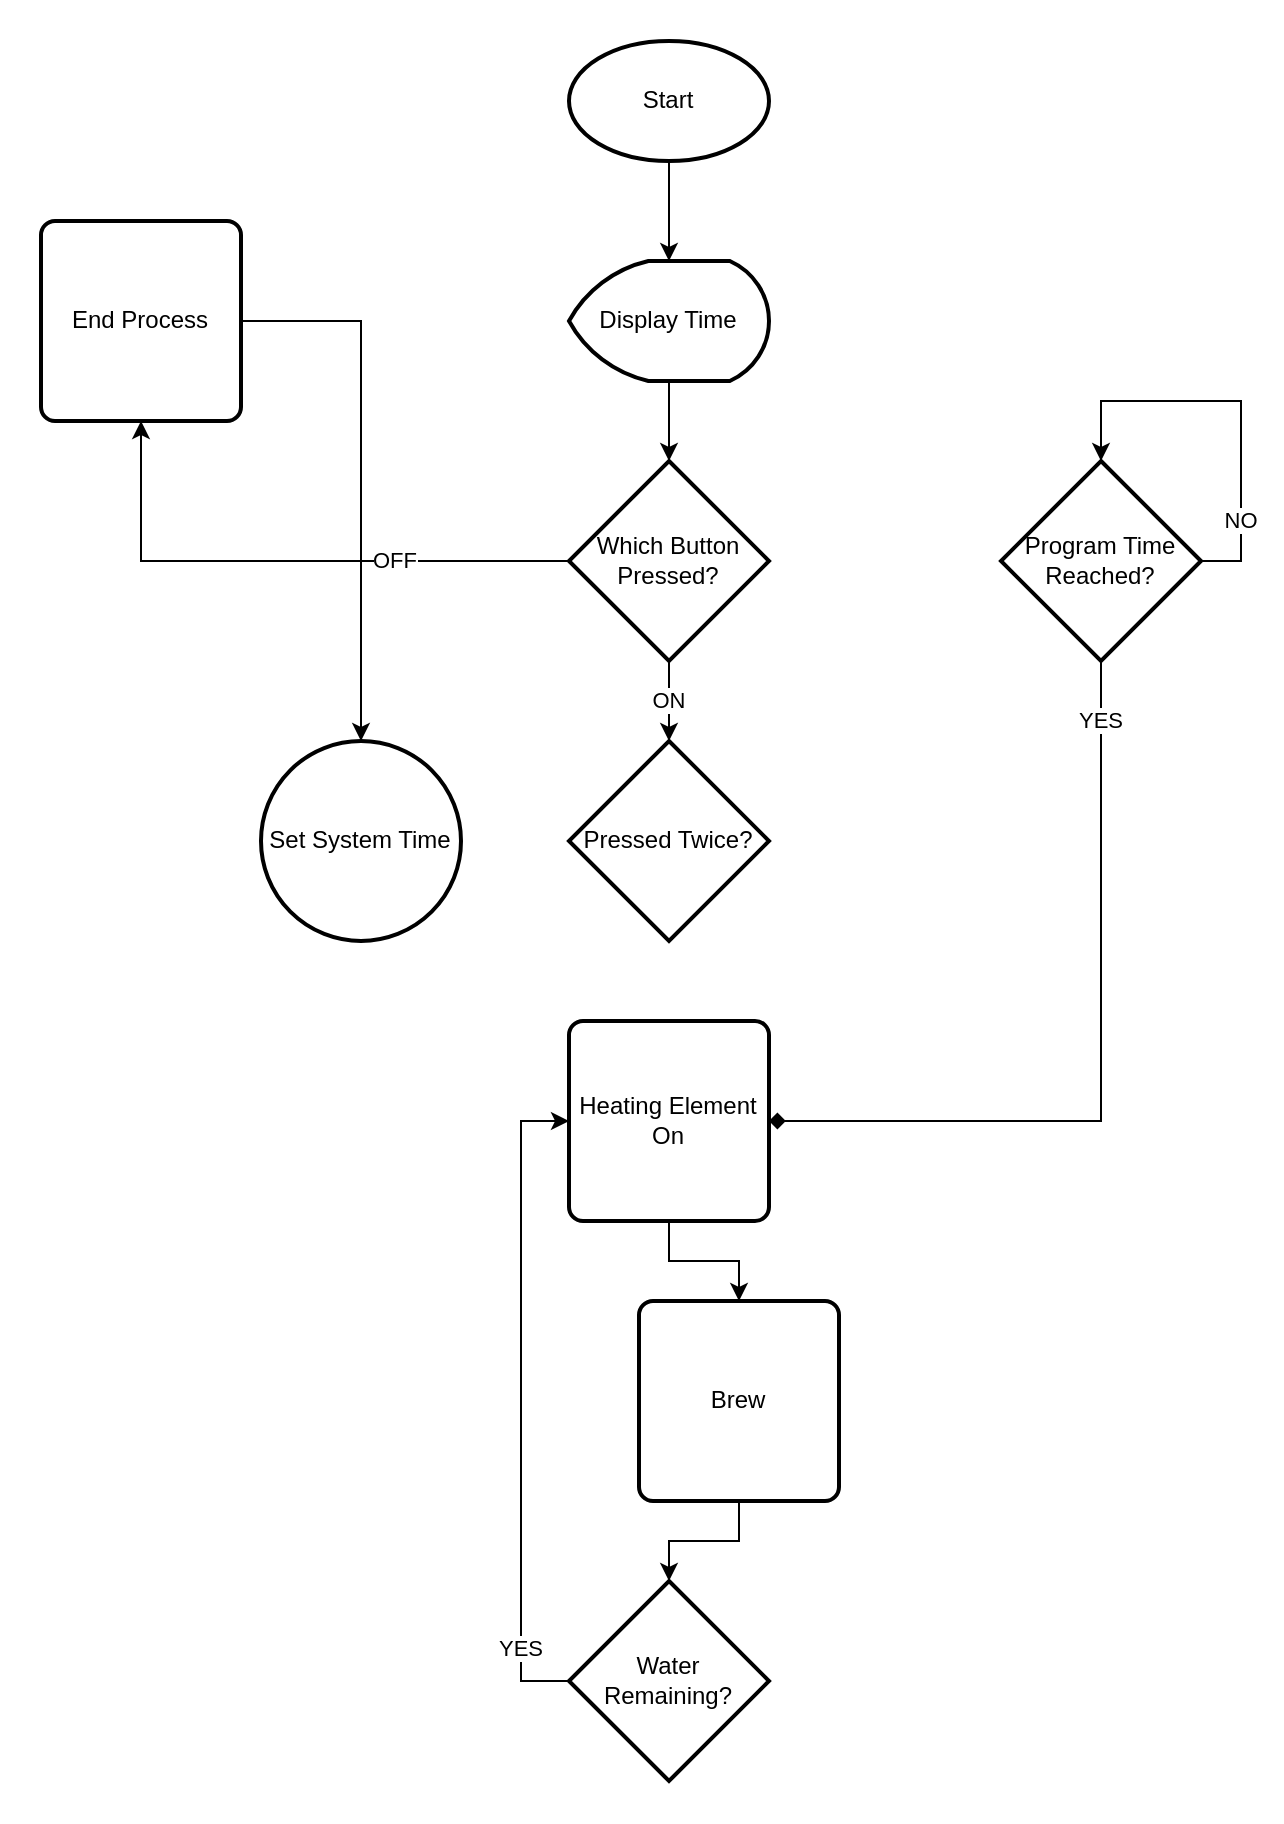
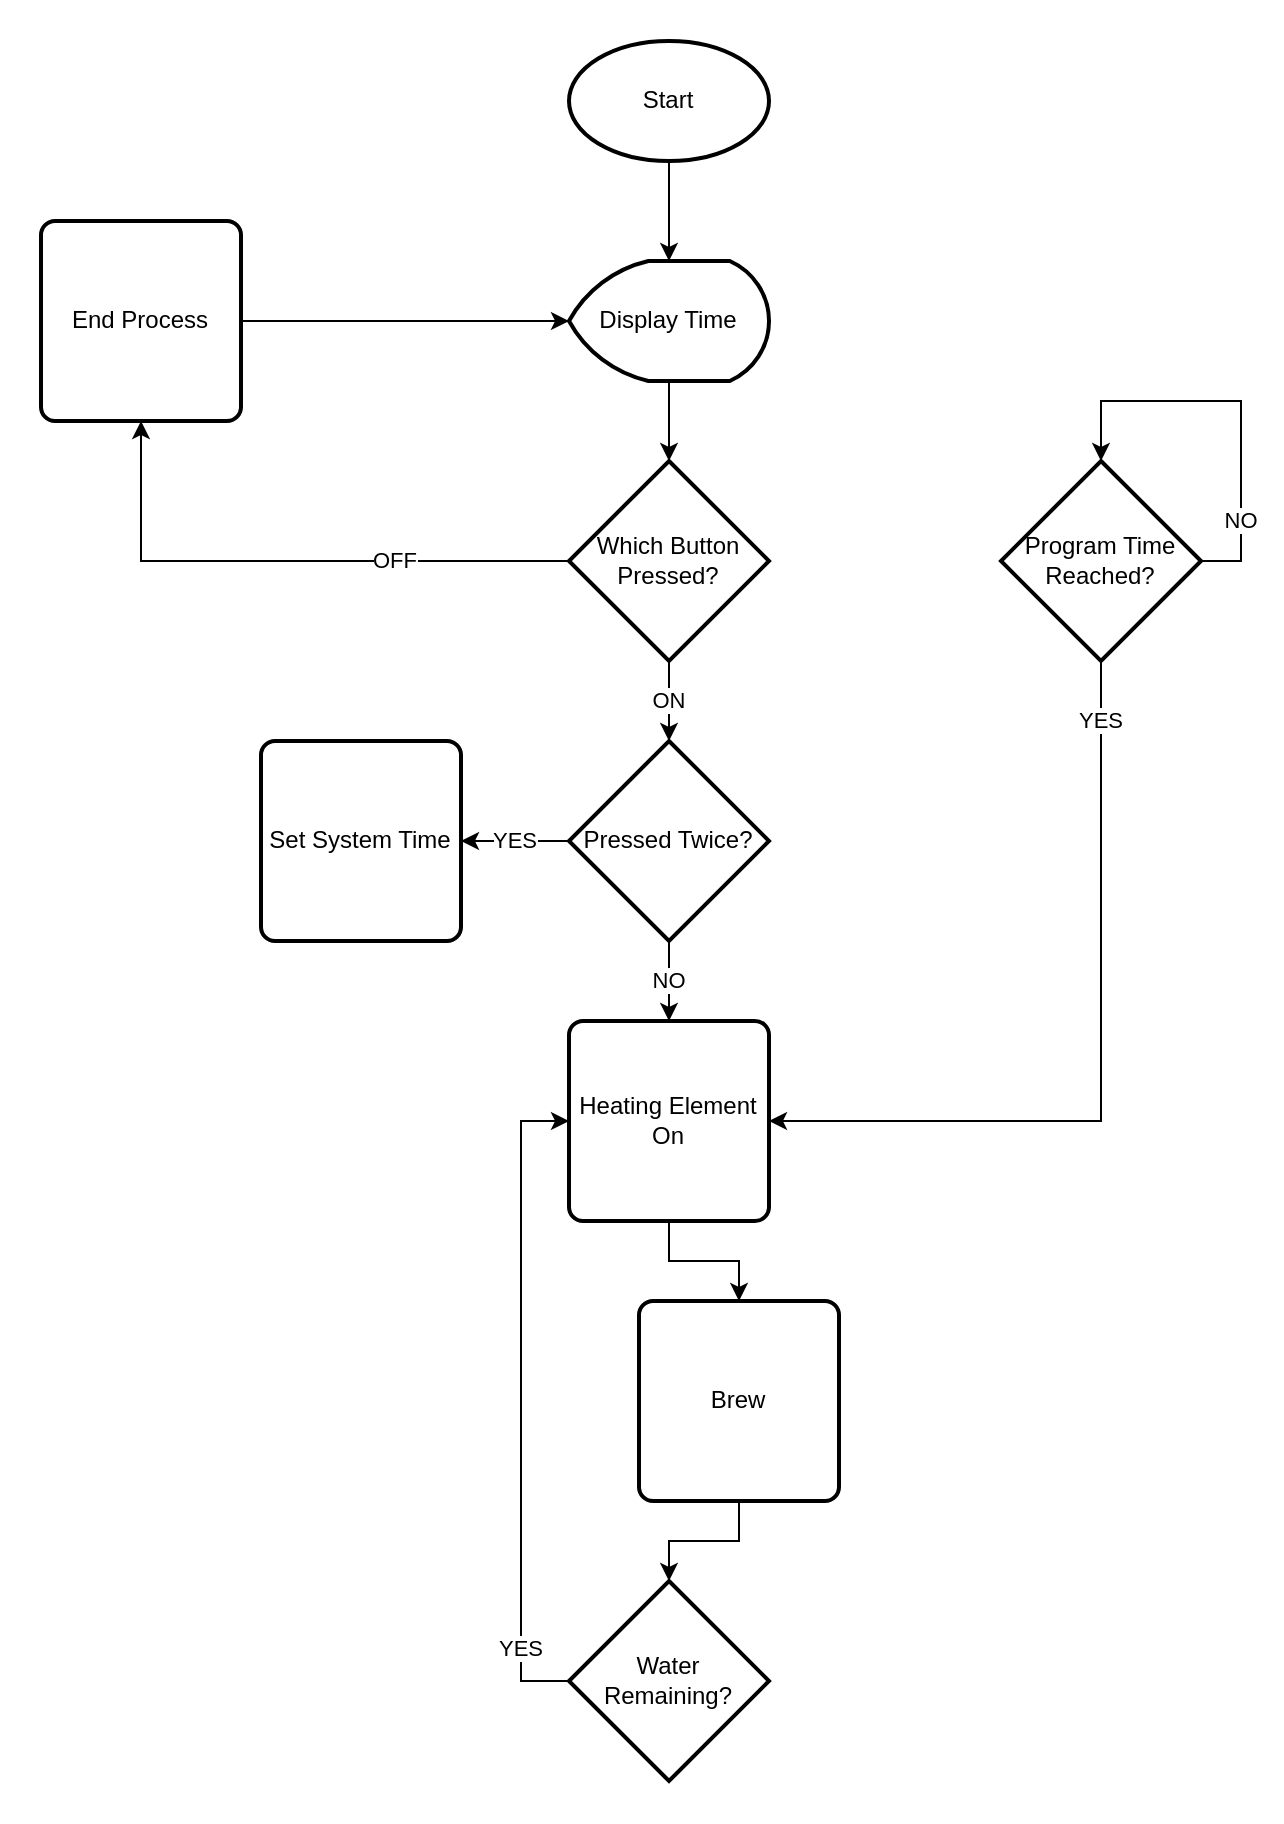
(361, 523) -> (457, 321)
(361, 841) -> (361, 841)
none -> (521, 841)
none -> (669, 974)
(785, 1121) -> (784, 1121)
